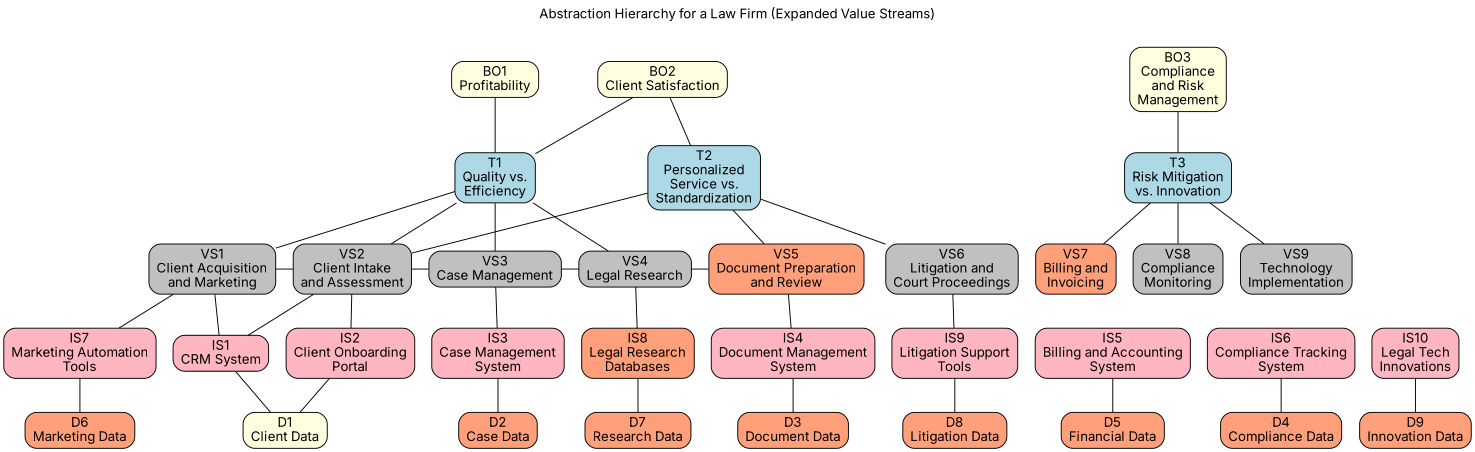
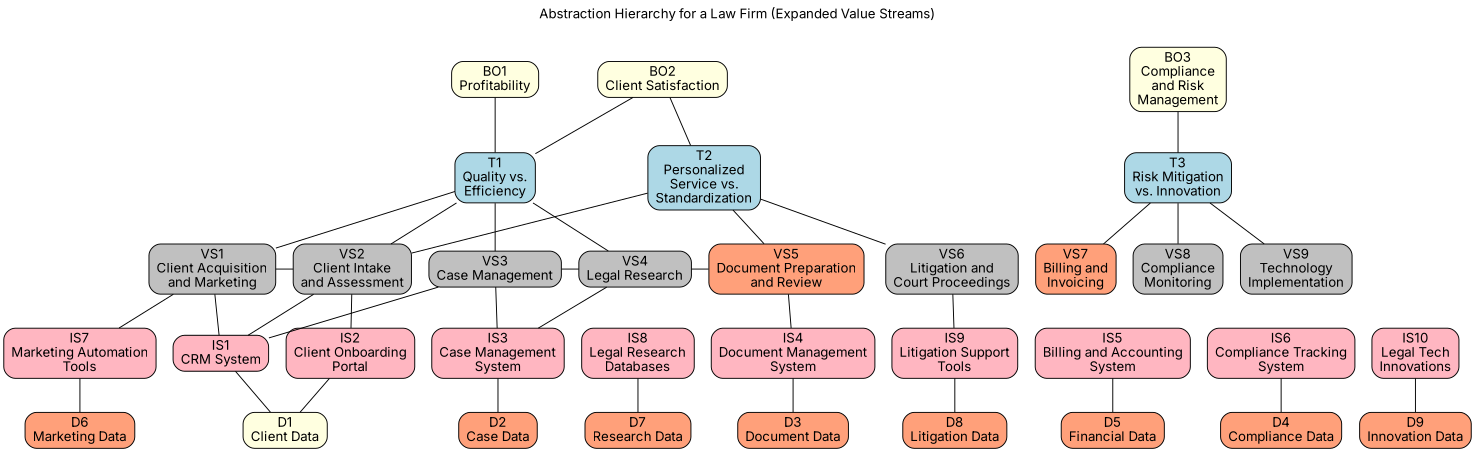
(420, 269) -> (358, 311)
(636, 308) -> (573, 308)
(638, 353) -> (638, 353)
